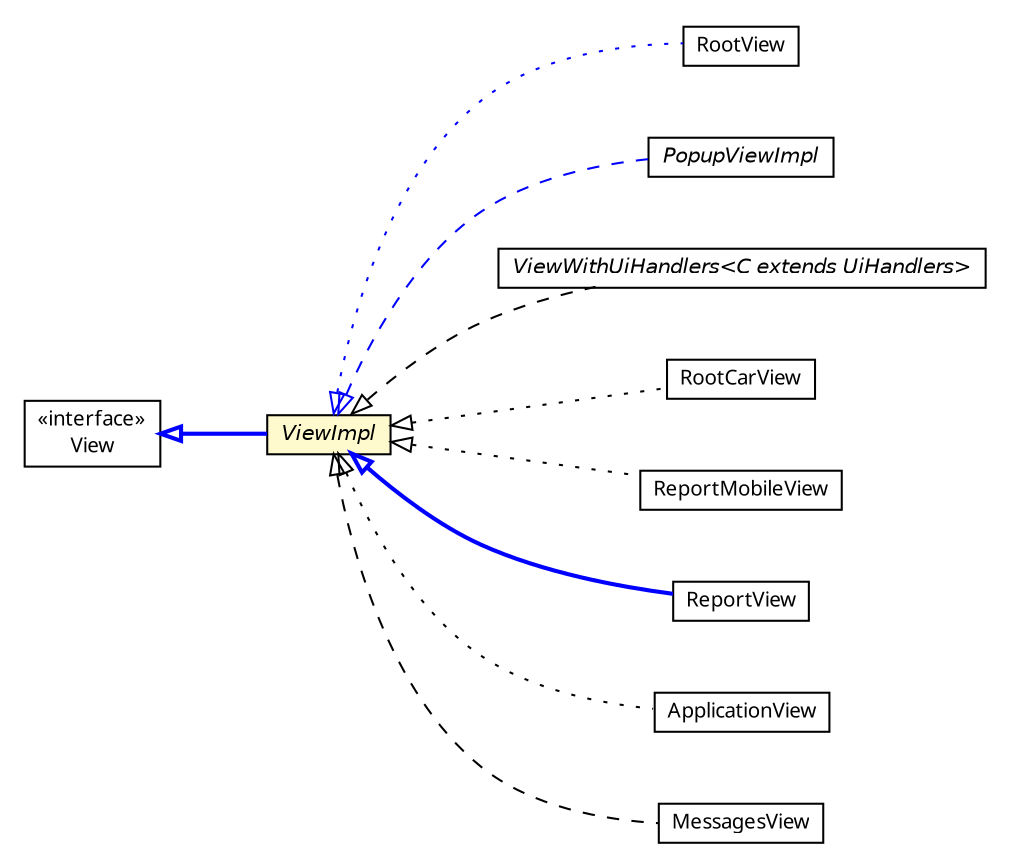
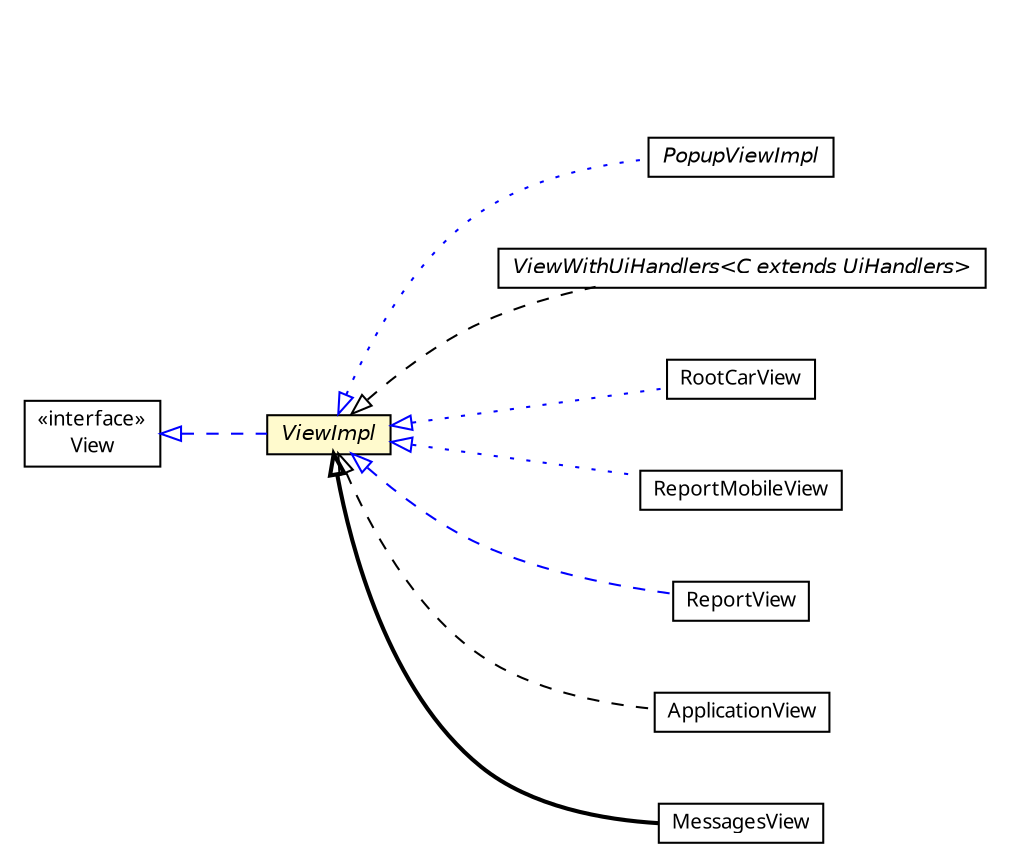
(741, 45) -> none
(460, 228) -> (460, 228)
(539, 405) -> (539, 405)
(224, 434) -> (224, 434)
(526, 460) -> (526, 460)
(509, 556) -> (509, 556)
(462, 641) -> (462, 641)
(433, 715) -> (433, 715)
